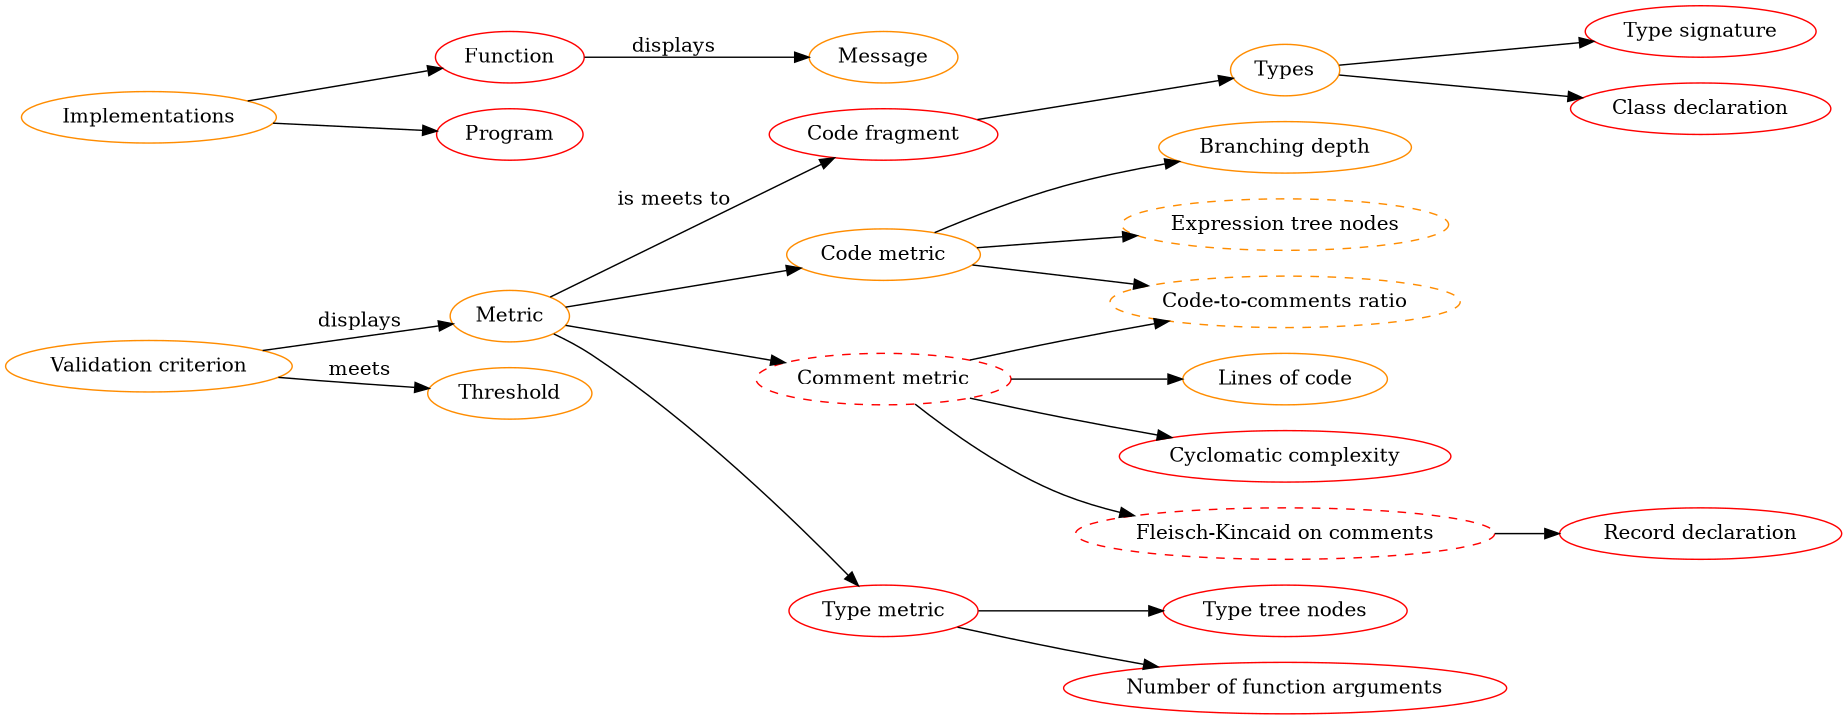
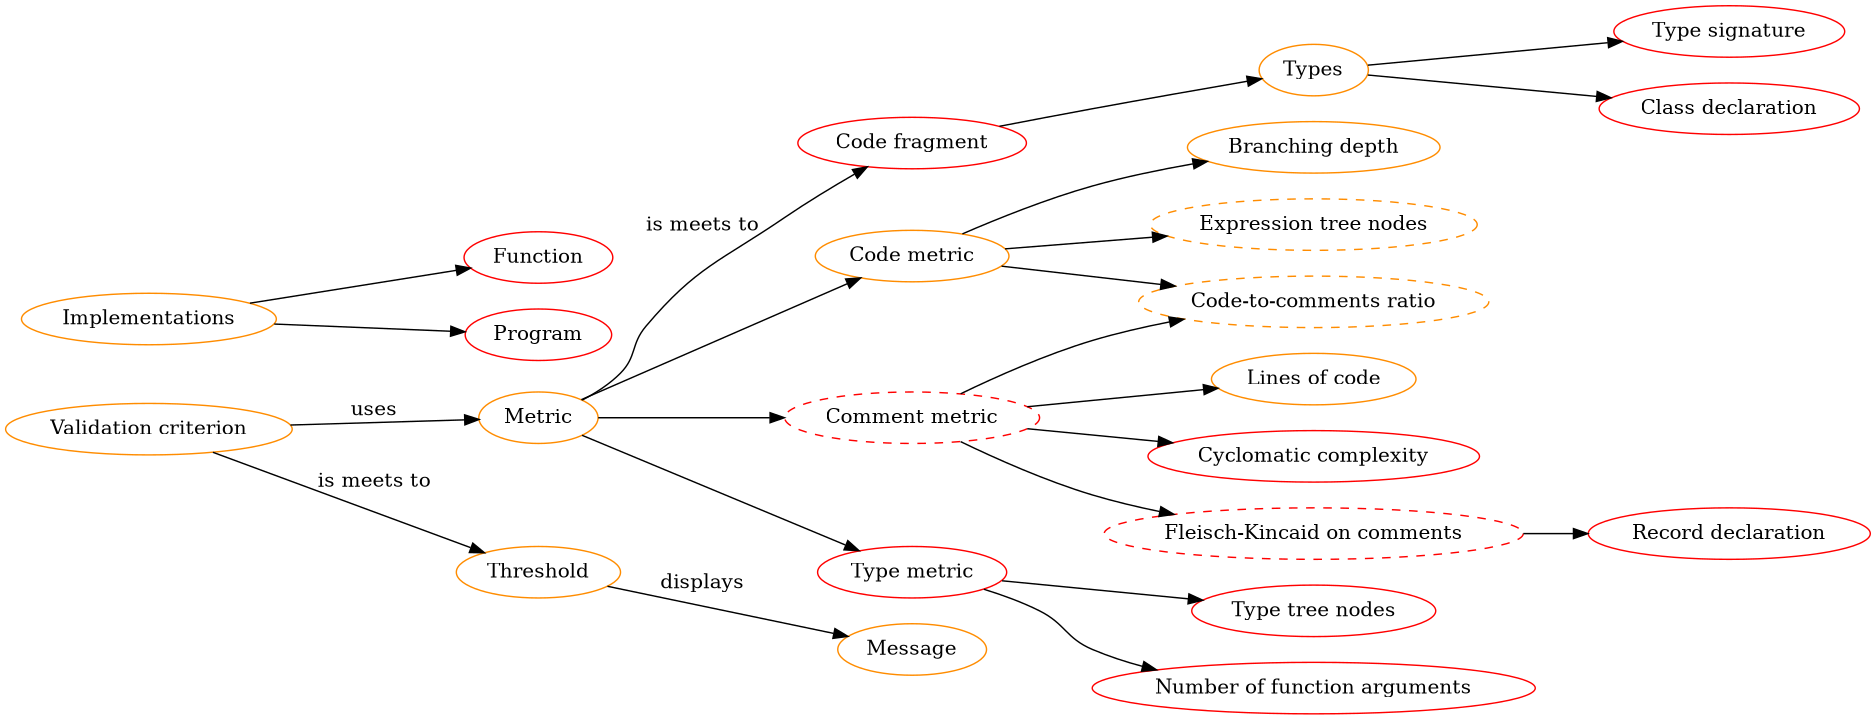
(689, 57) -> (721, 610)
(360, 321) -> (374, 410)
(360, 370) -> (374, 481)
